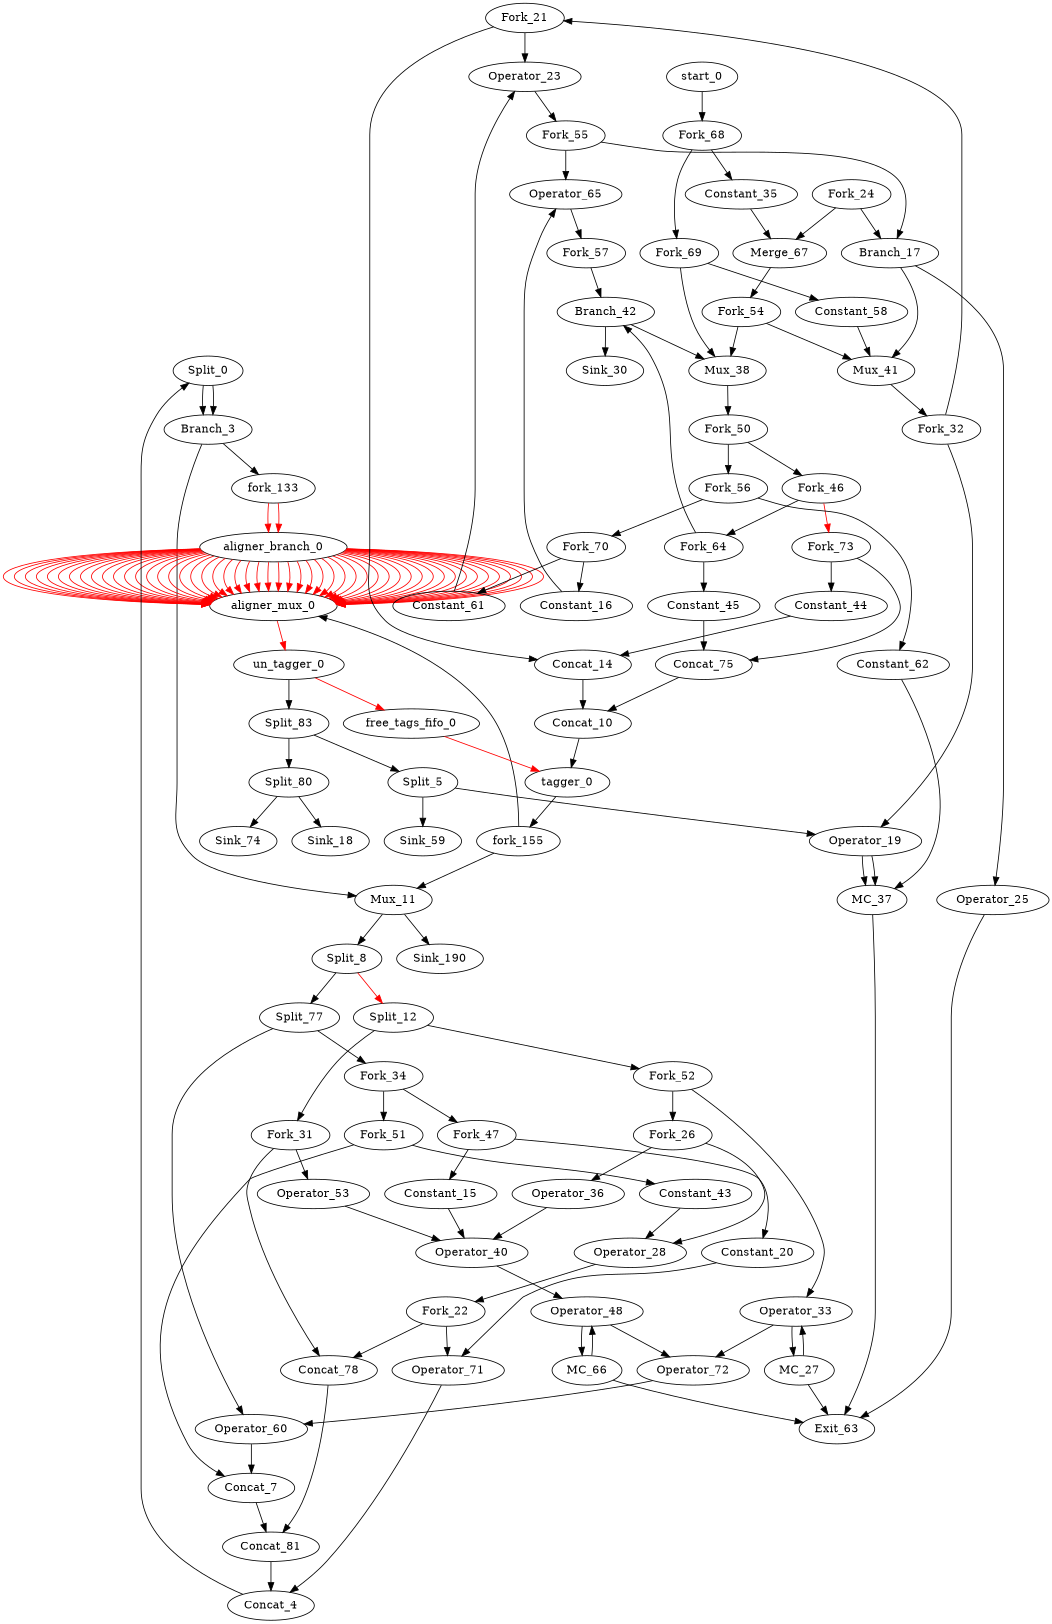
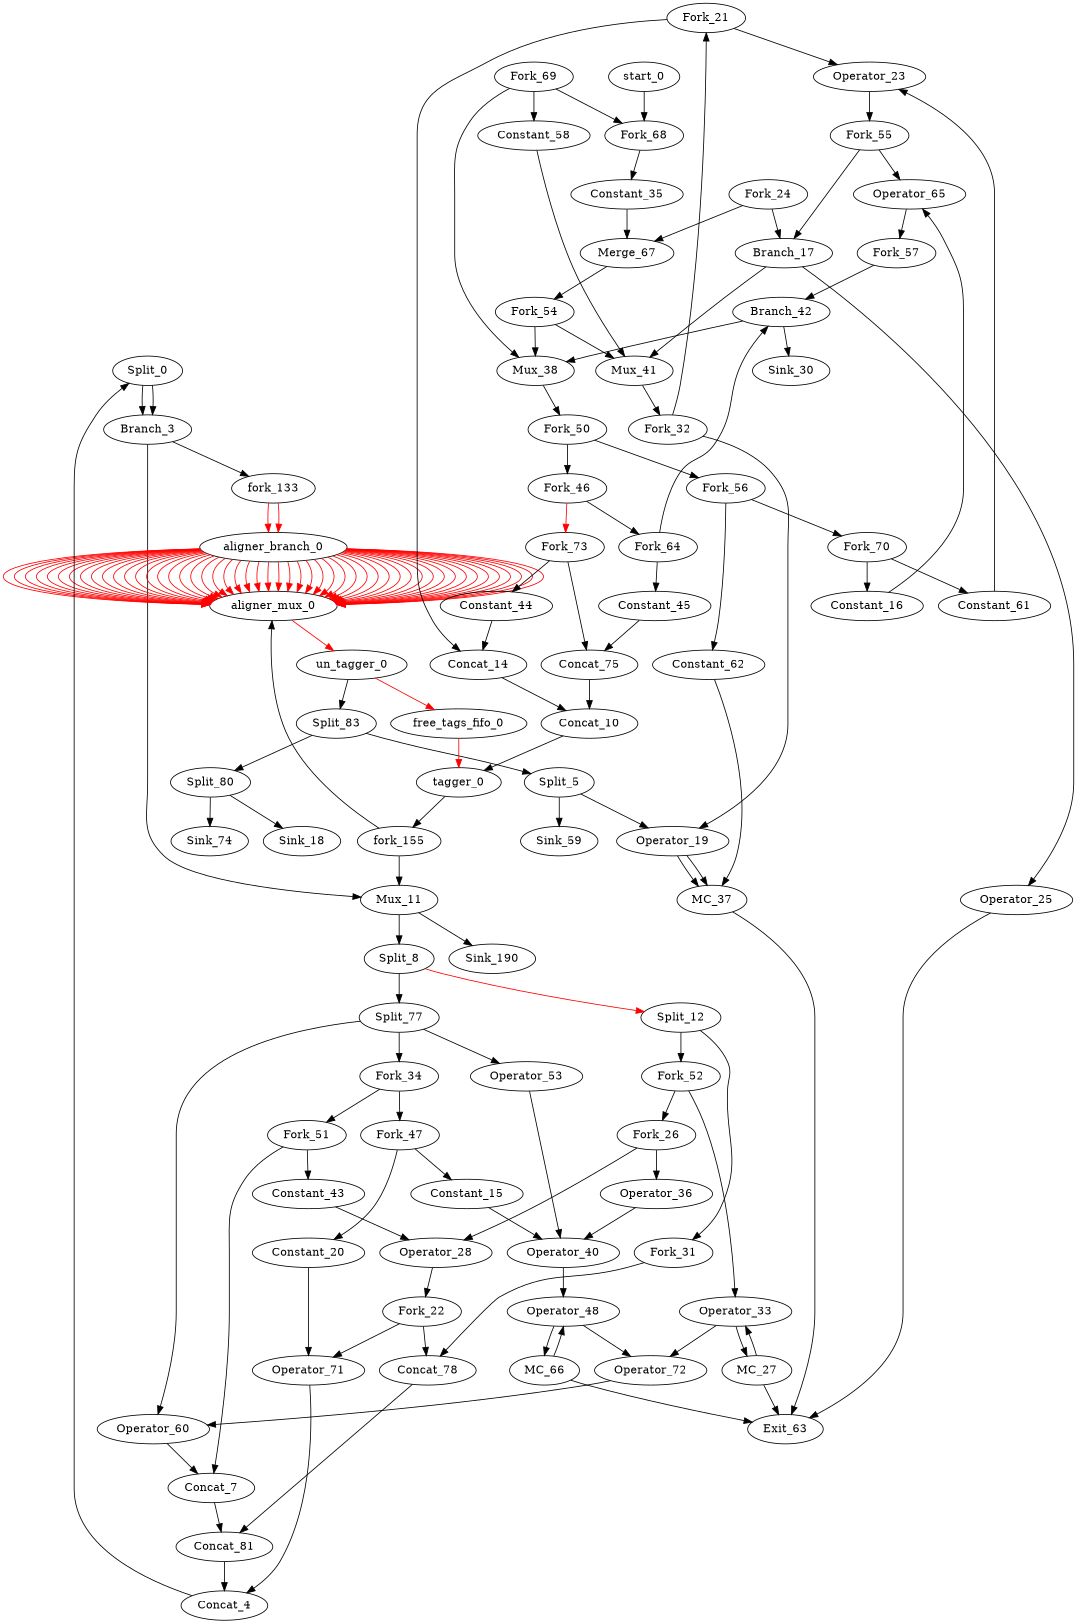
(676, 188) -> (585, 104)
(299, 1156) -> (458, 1045)
